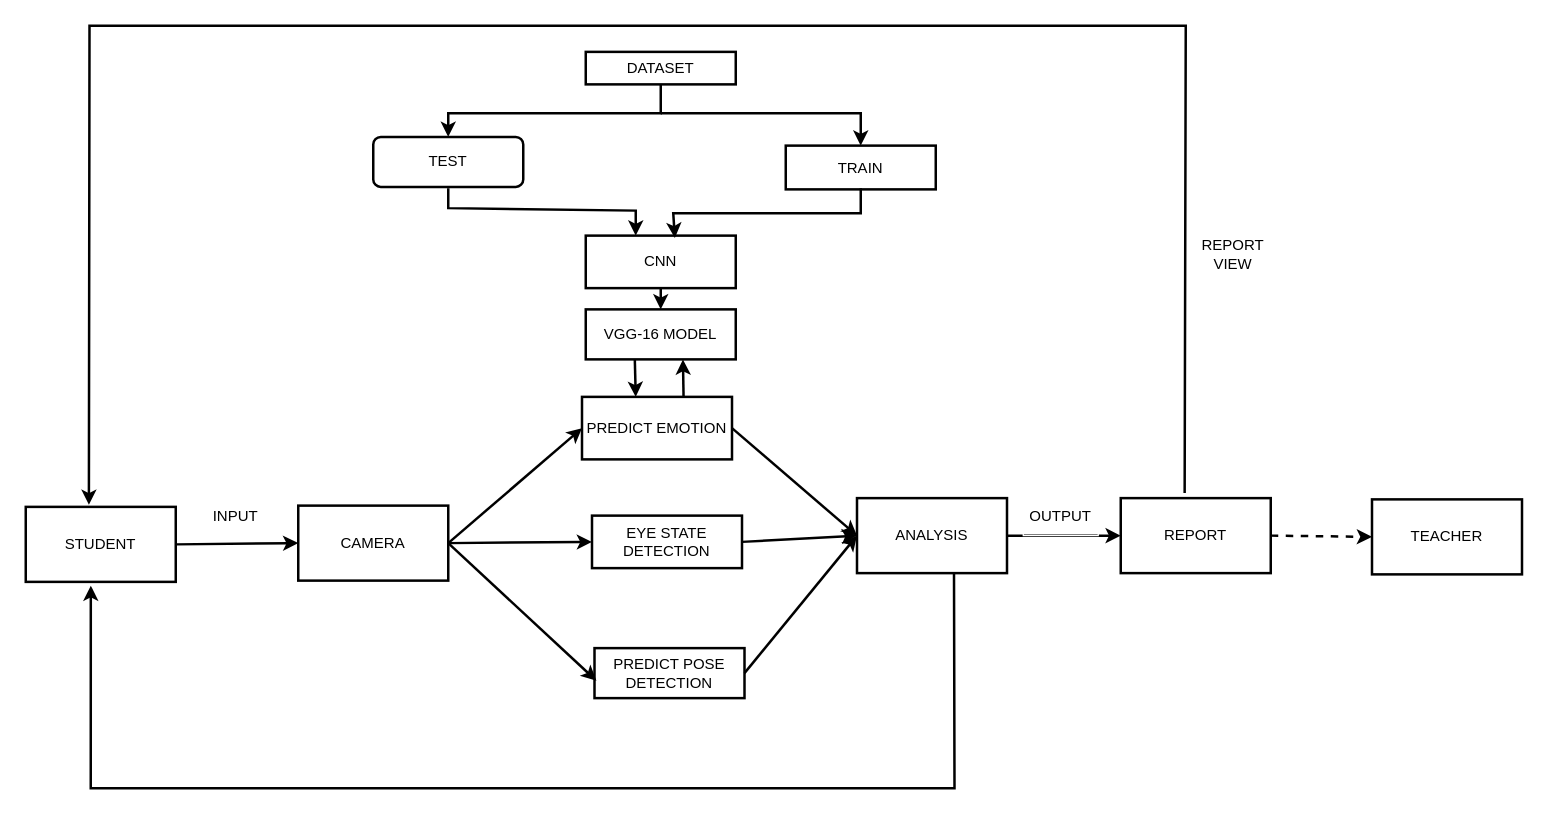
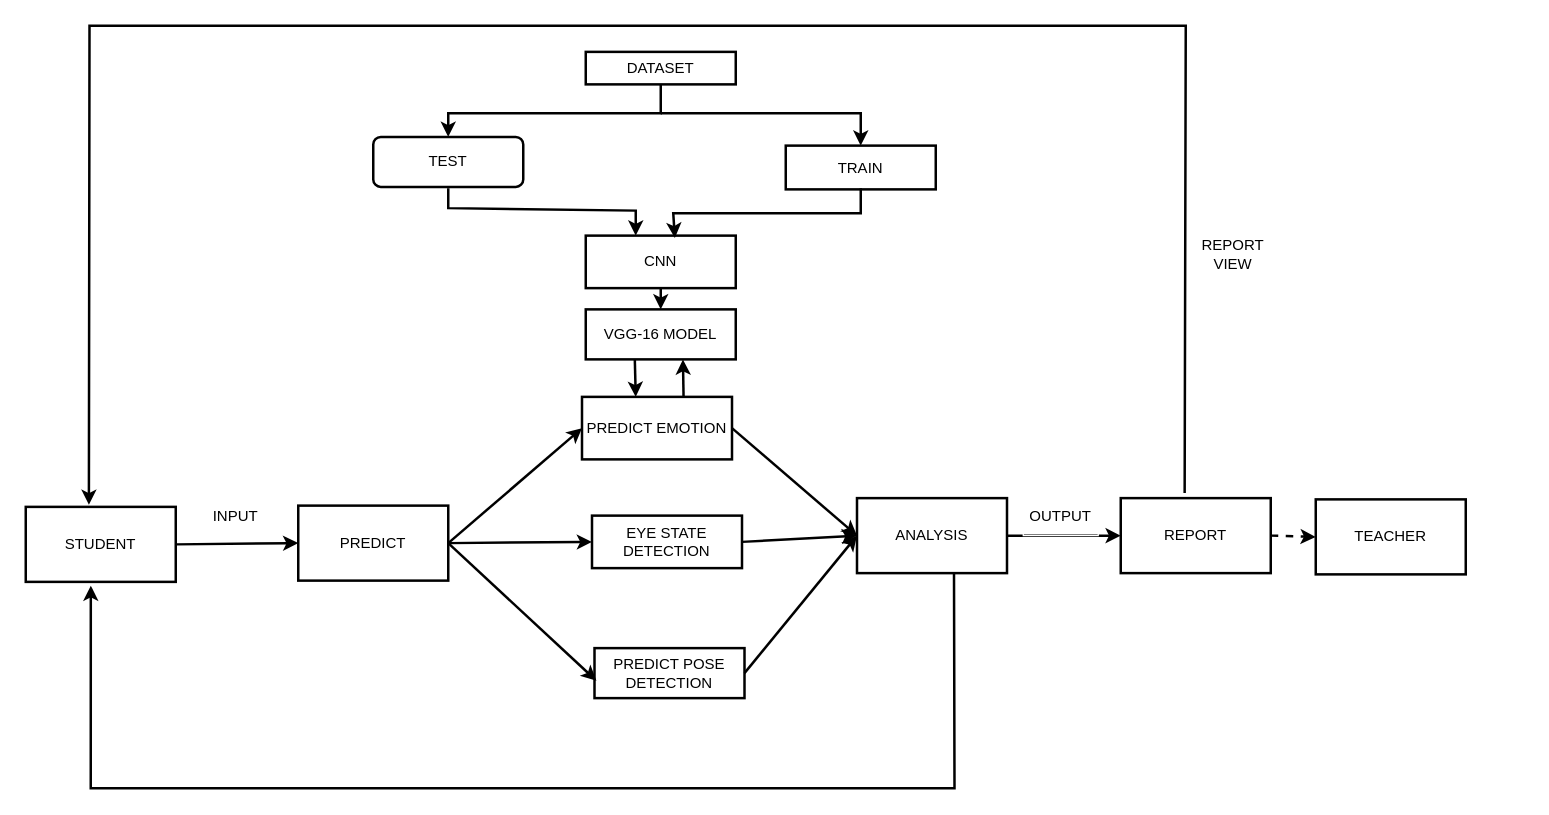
(1447, 537) -> (1391, 537)
(373, 543) -> (373, 543)
